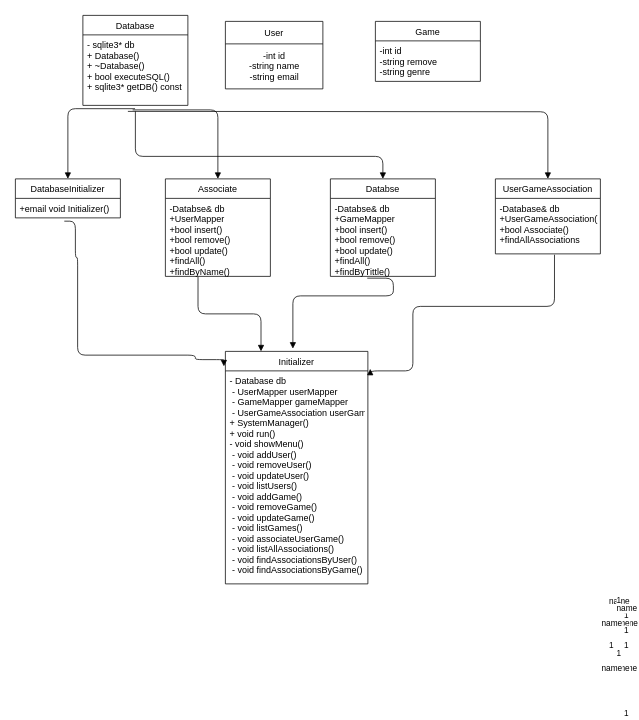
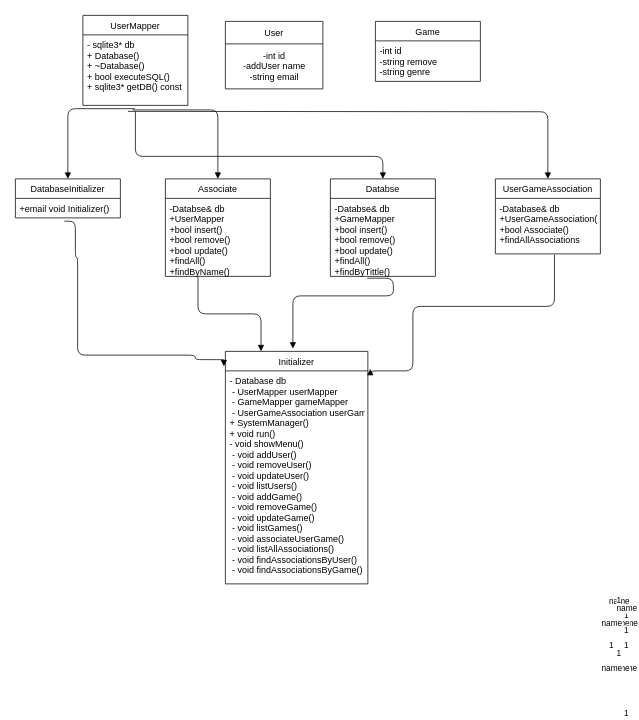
(135, 26) -> (135, 26)
(275, 66) -> (275, 66)
